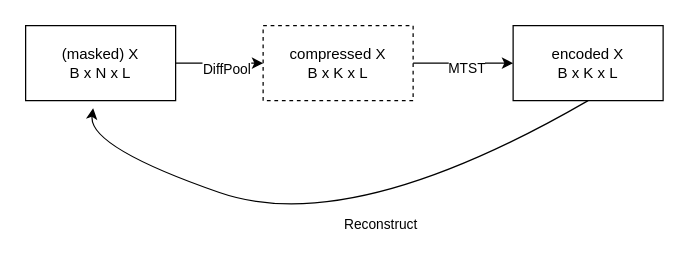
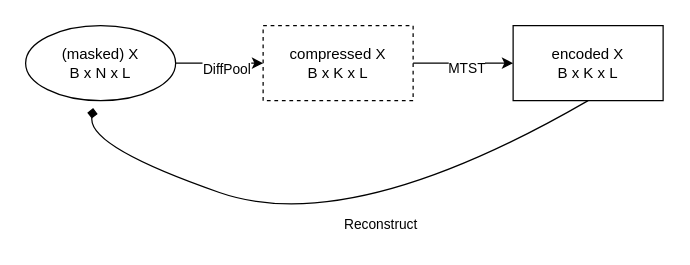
(101, 63) -> (101, 63)
(103, 137) -> (103, 138)
